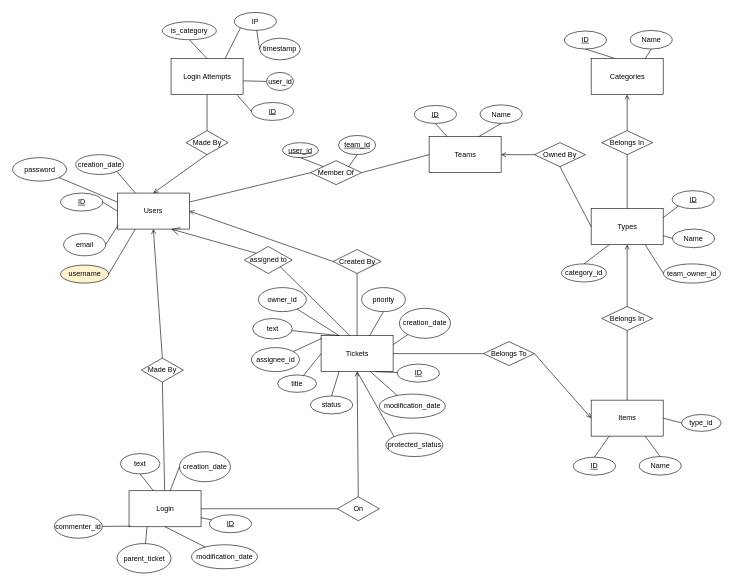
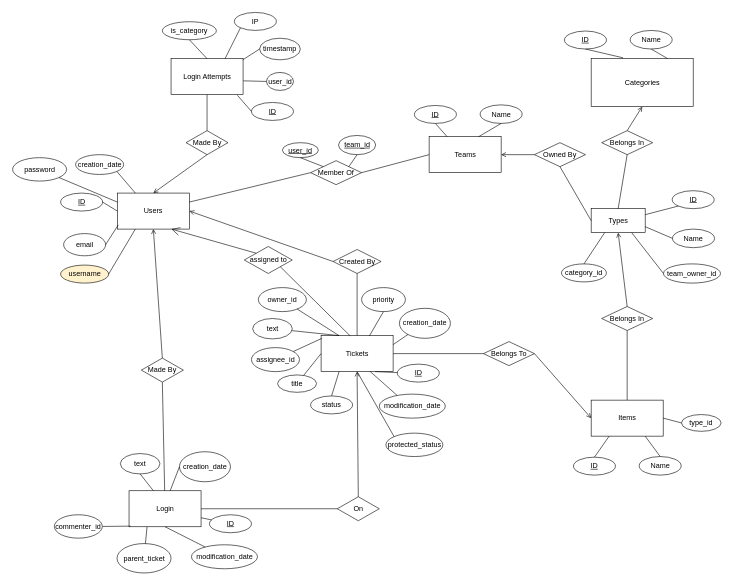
(258, 40) -> (252, 54)
(627, 77) -> (642, 83)
(627, 227) -> (618, 221)
